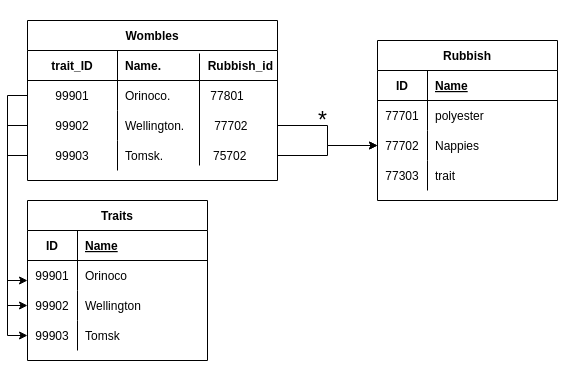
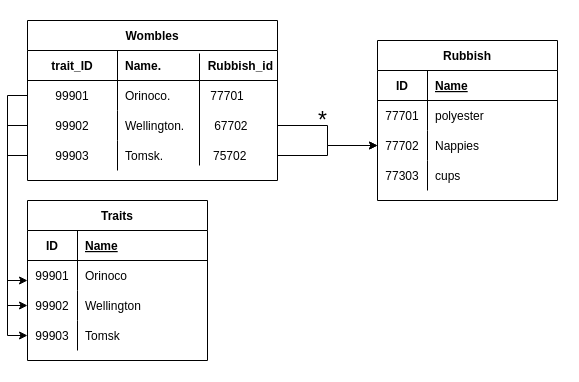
(197, 96) -> (197, 96)
(197, 126) -> (197, 126)
(450, 176) -> (448, 176)
